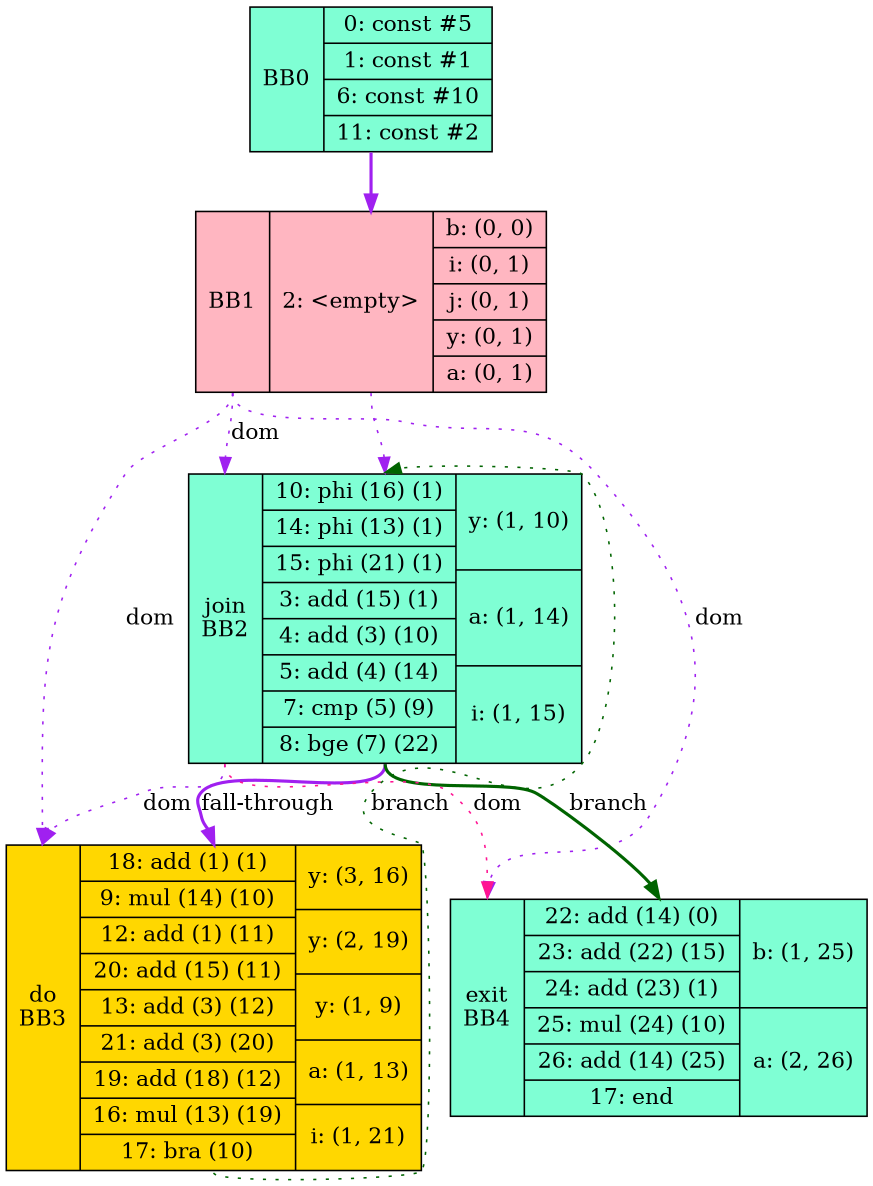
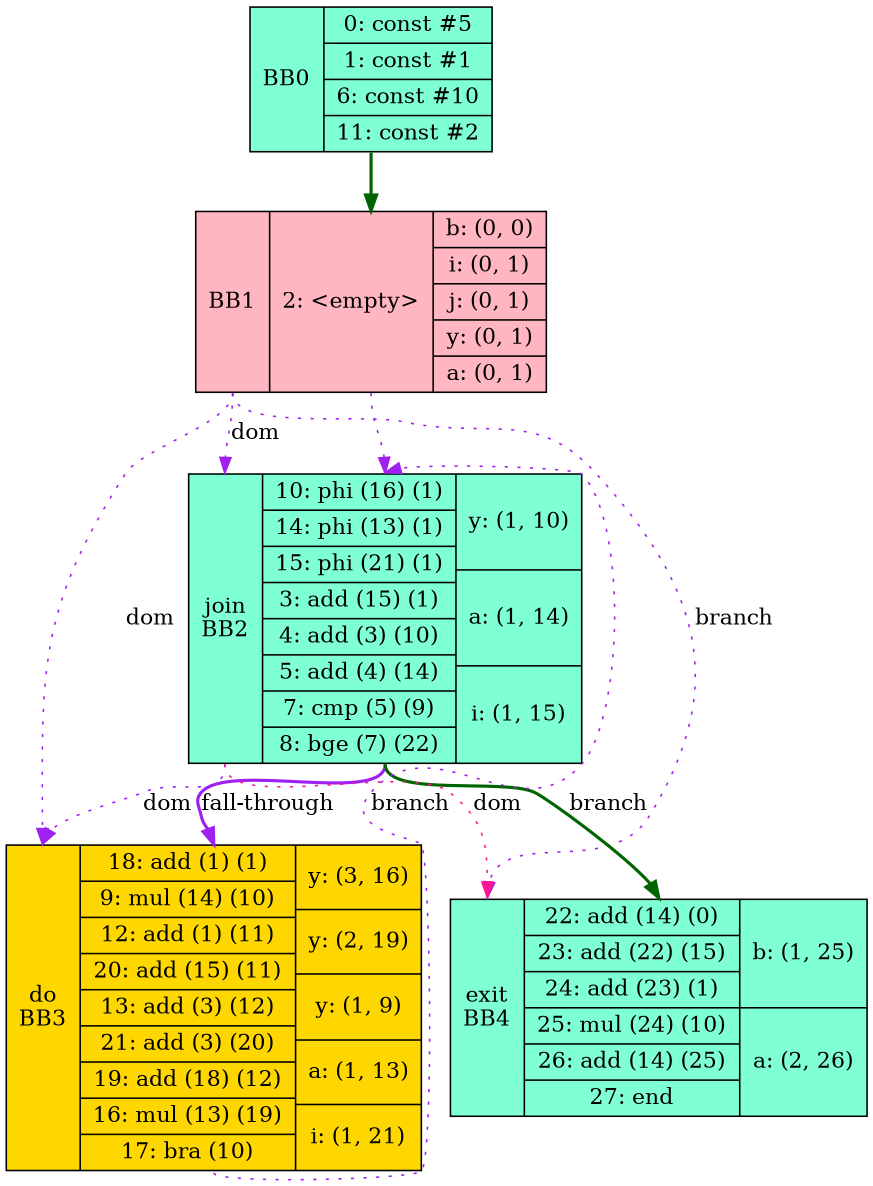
(371, 174) -> (371, 174)
(719, 619) -> (734, 619)
(406, 771) -> (406, 771)
(632, 1097) -> (632, 1097)
